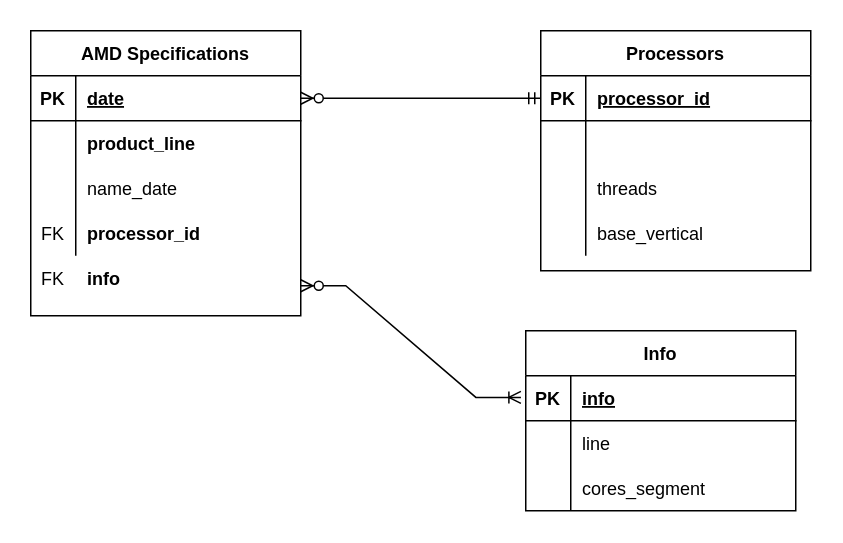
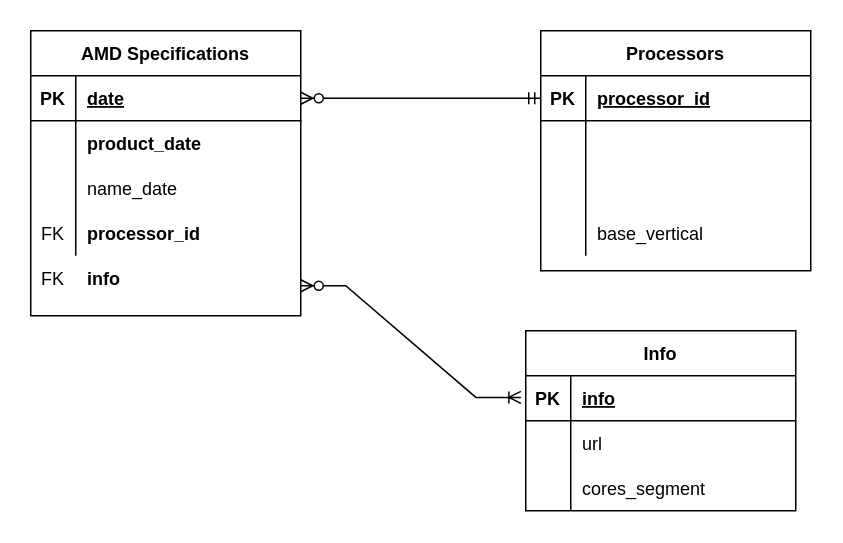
(143, 144) -> (147, 144)
(698, 188) -> none
(597, 444) -> (595, 444)
